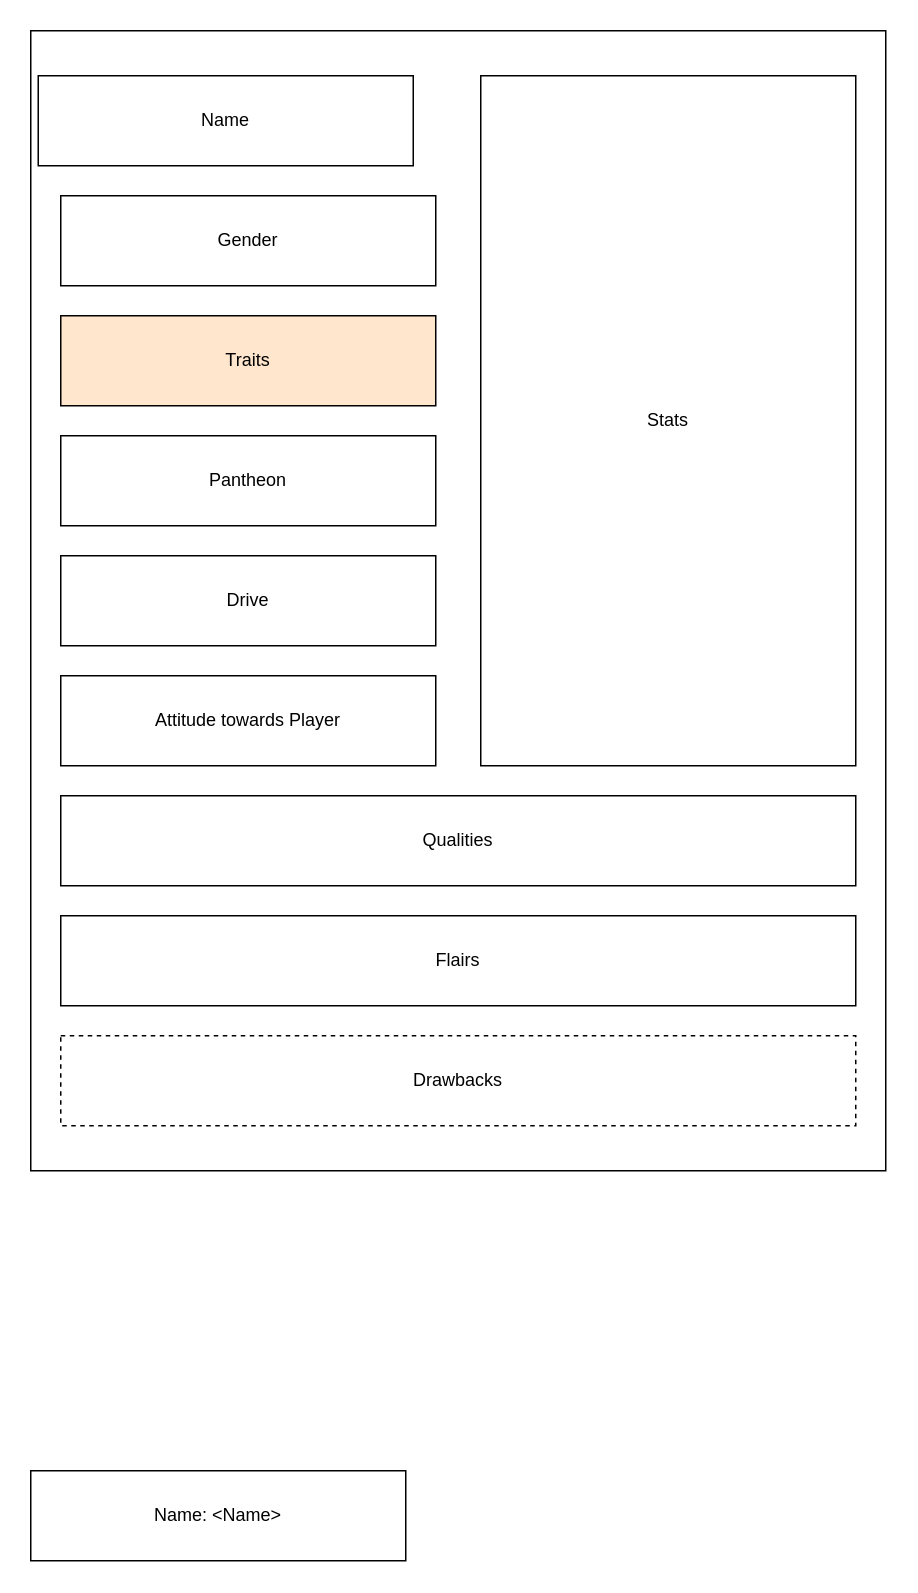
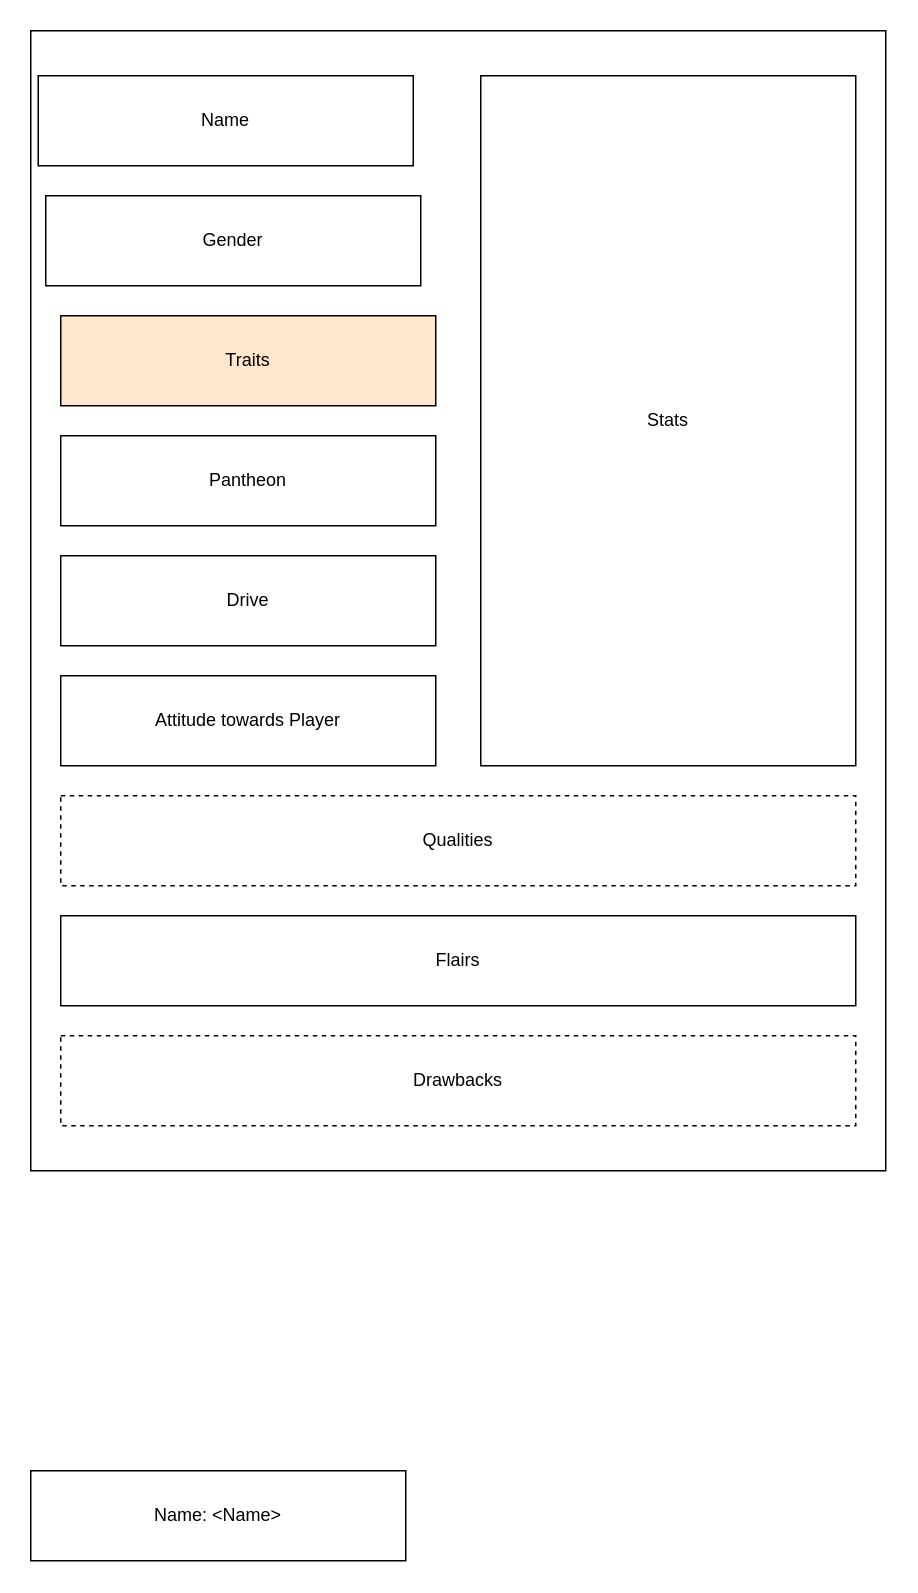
(248, 241) -> (233, 241)
(458, 841) -> (458, 841)
